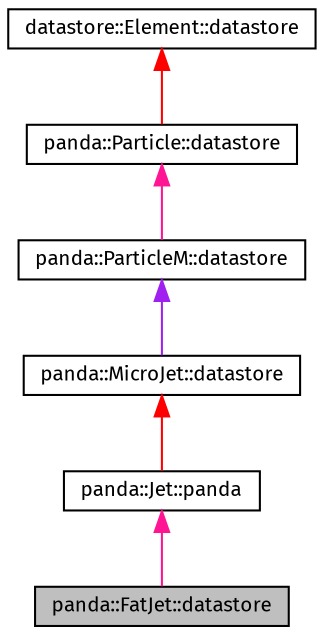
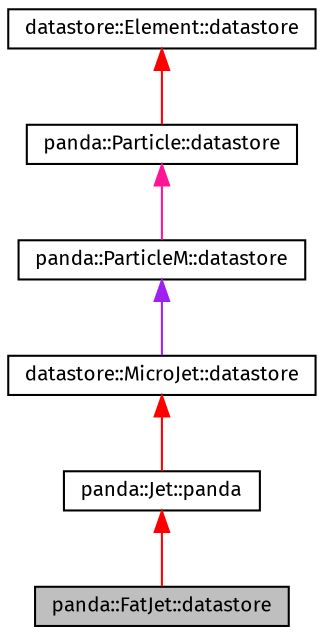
(162, 375) -> (162, 375)
(162, 559) -> (162, 559)
